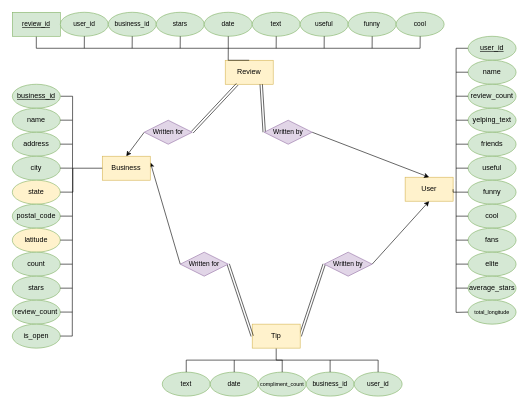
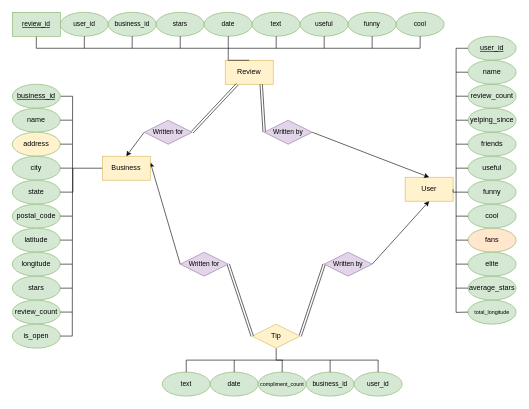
(492, 120) -> (492, 120)
(36, 144) -> (36, 144)
(36, 192) -> (36, 192)
(36, 240) -> (36, 240)
(492, 240) -> (492, 240)
(36, 264) -> (36, 264)
(276, 336) -> (276, 336)
